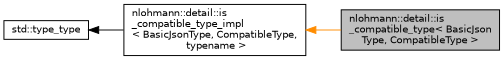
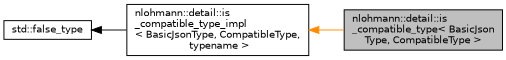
(46, 30) -> (48, 30)
